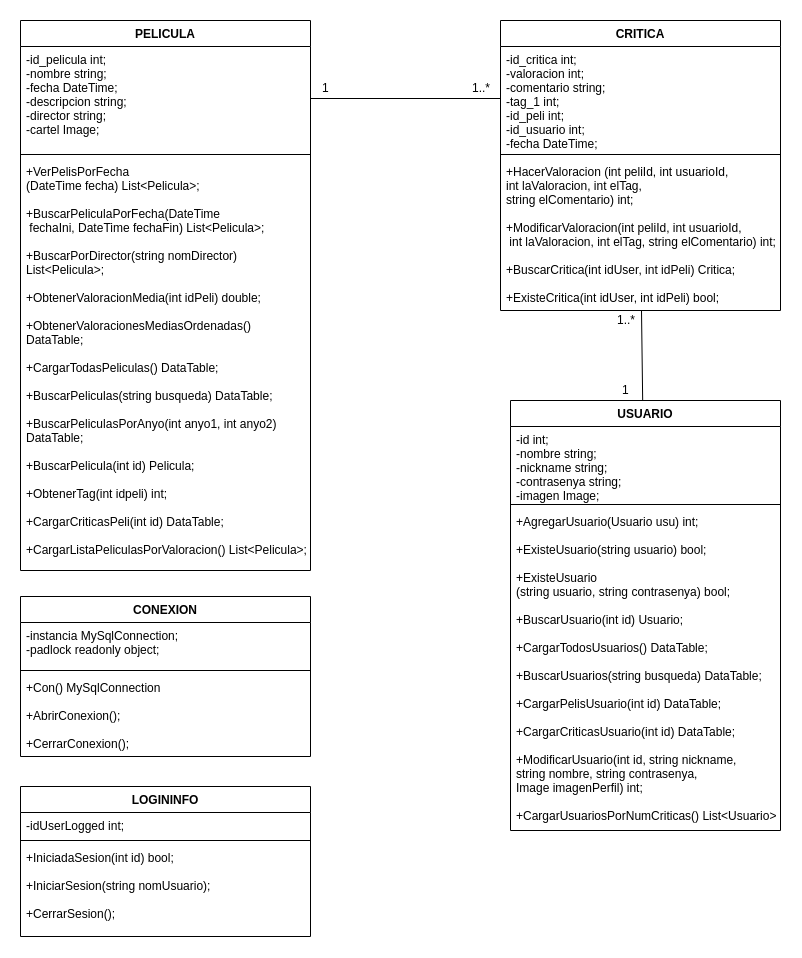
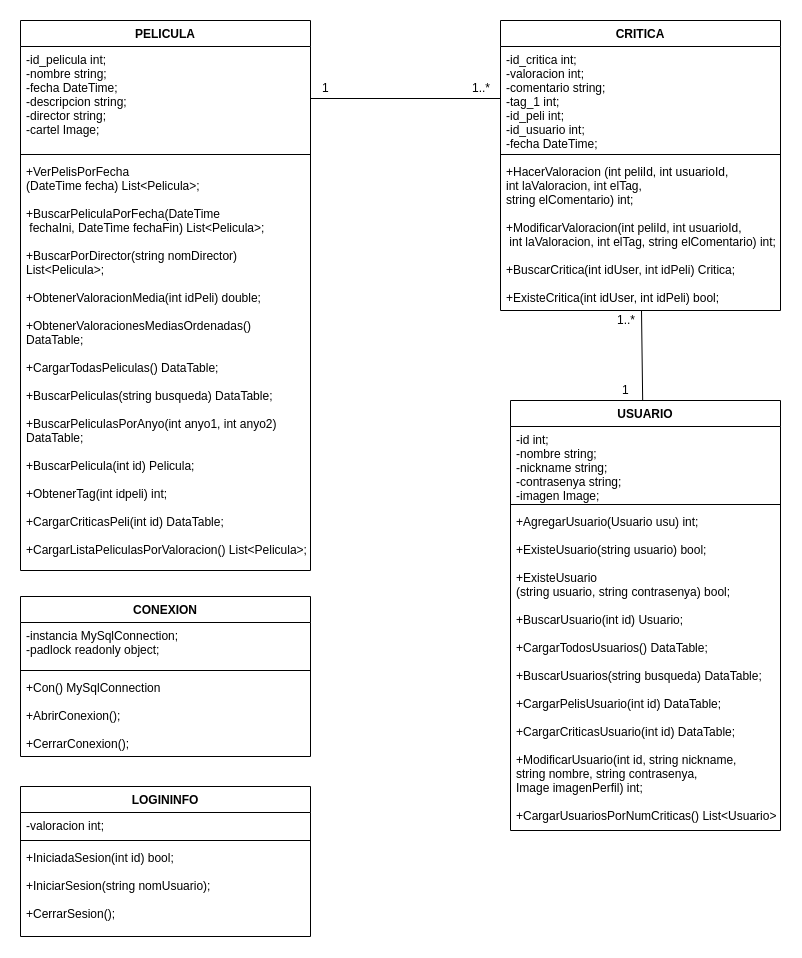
(80, 826) -> (72, 826)
